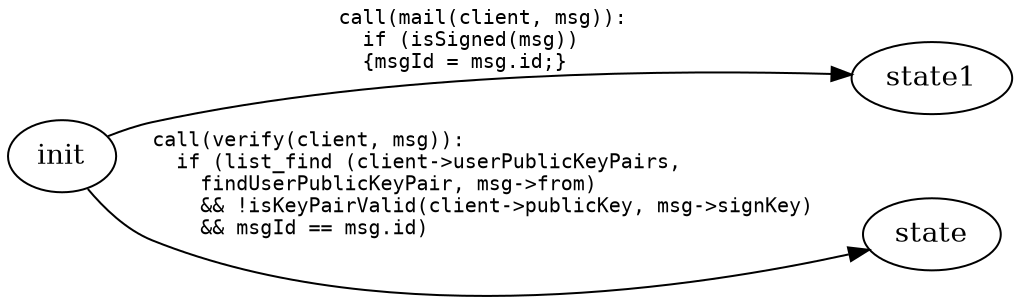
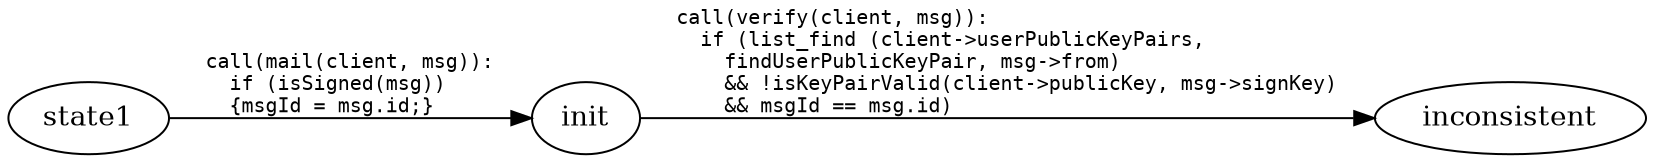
(467, 81) -> (340, 118)
(932, 234) -> (1510, 118)
